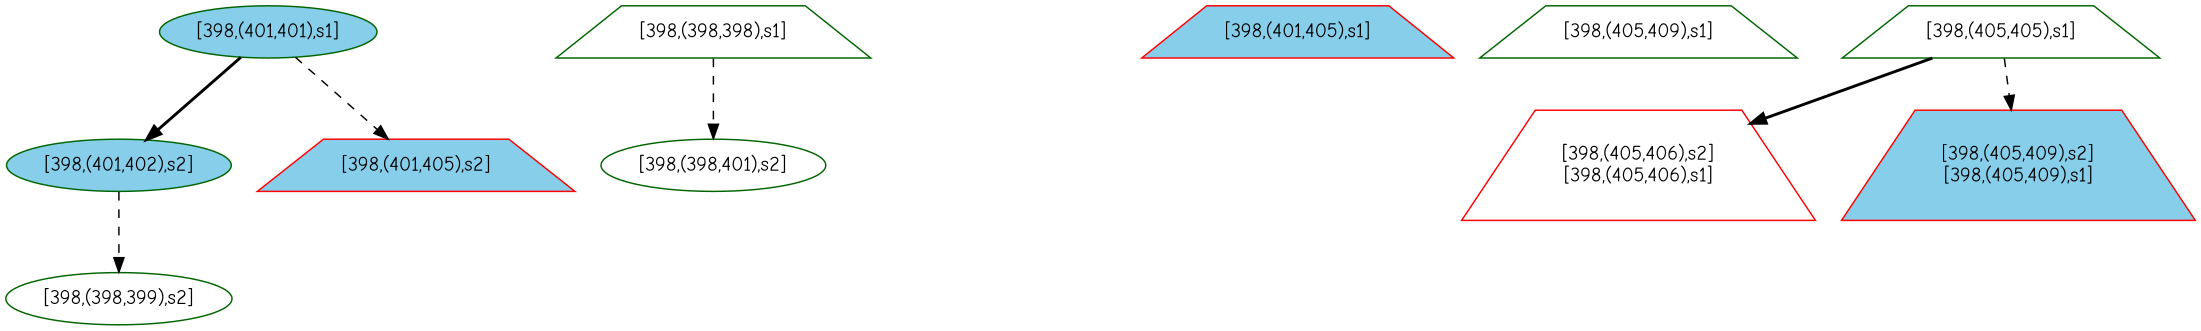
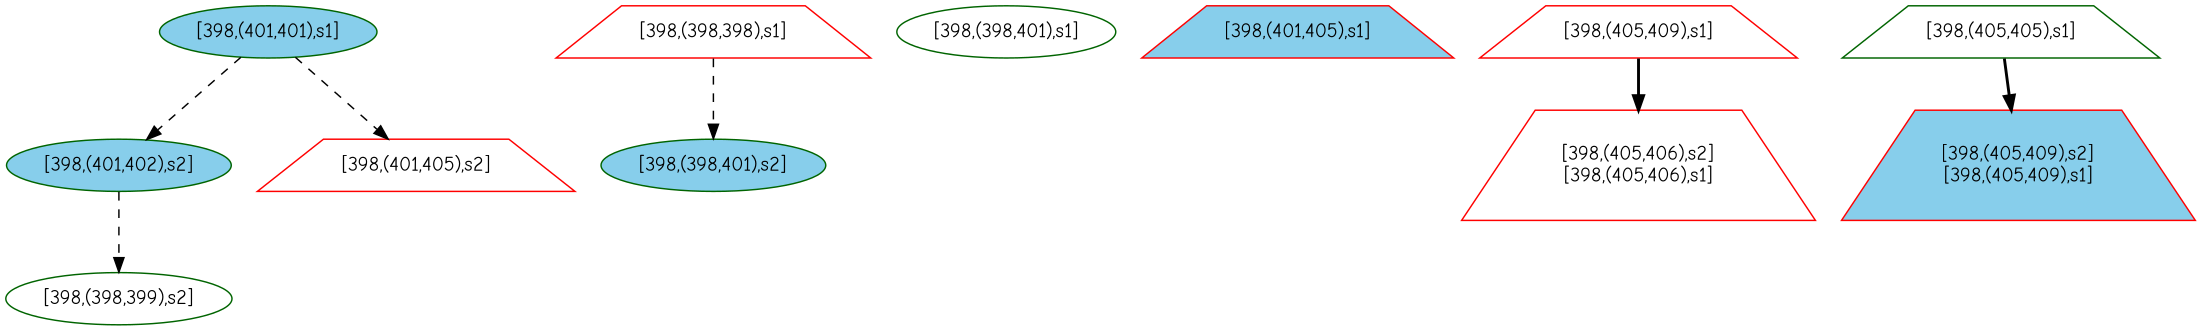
(713, 32) -> (713, 32)
none -> (1006, 32)
(1639, 32) -> (1639, 32)
(2007, 77) -> (2007, 77)
(1849, 88) -> (1639, 77)
(199, 93) -> (199, 93)
(416, 165) -> (416, 165)
(713, 165) -> (713, 165)
